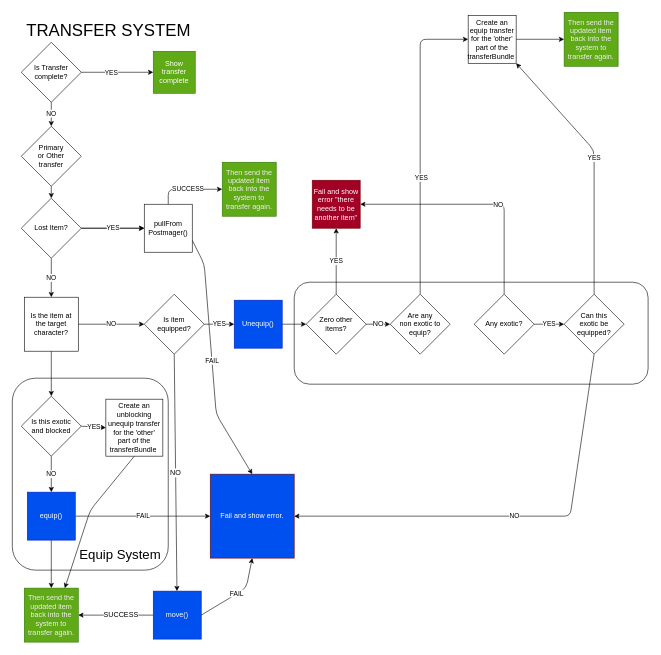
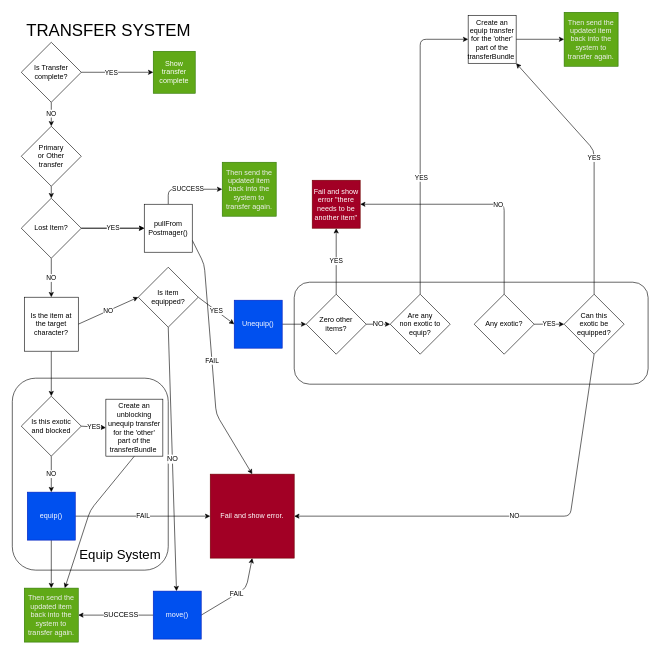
(174, 324) -> (168, 297)
(252, 516) -> (252, 516)
